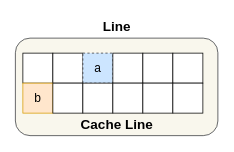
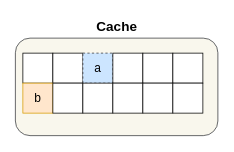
(117, 27) -> (117, 27)
(117, 124) -> none
